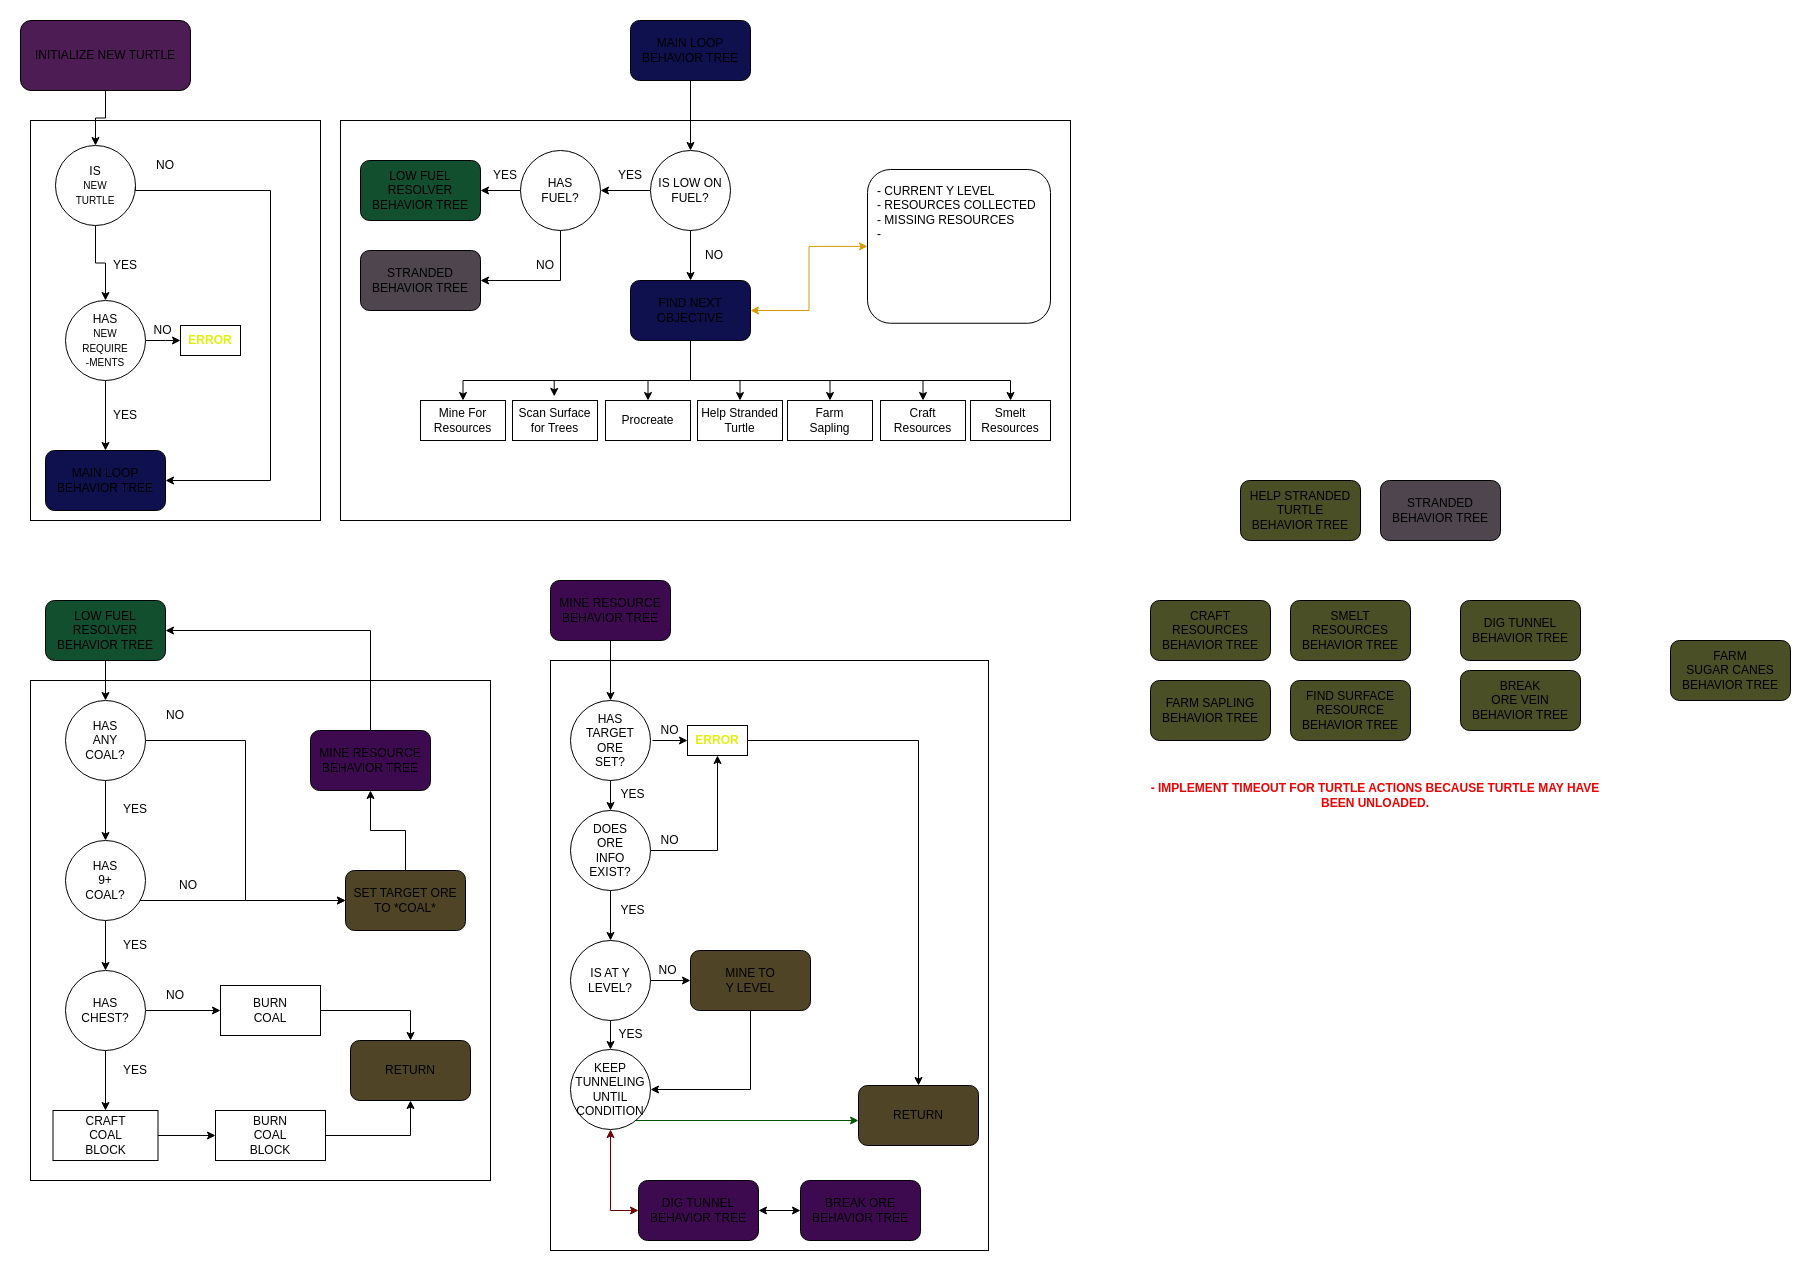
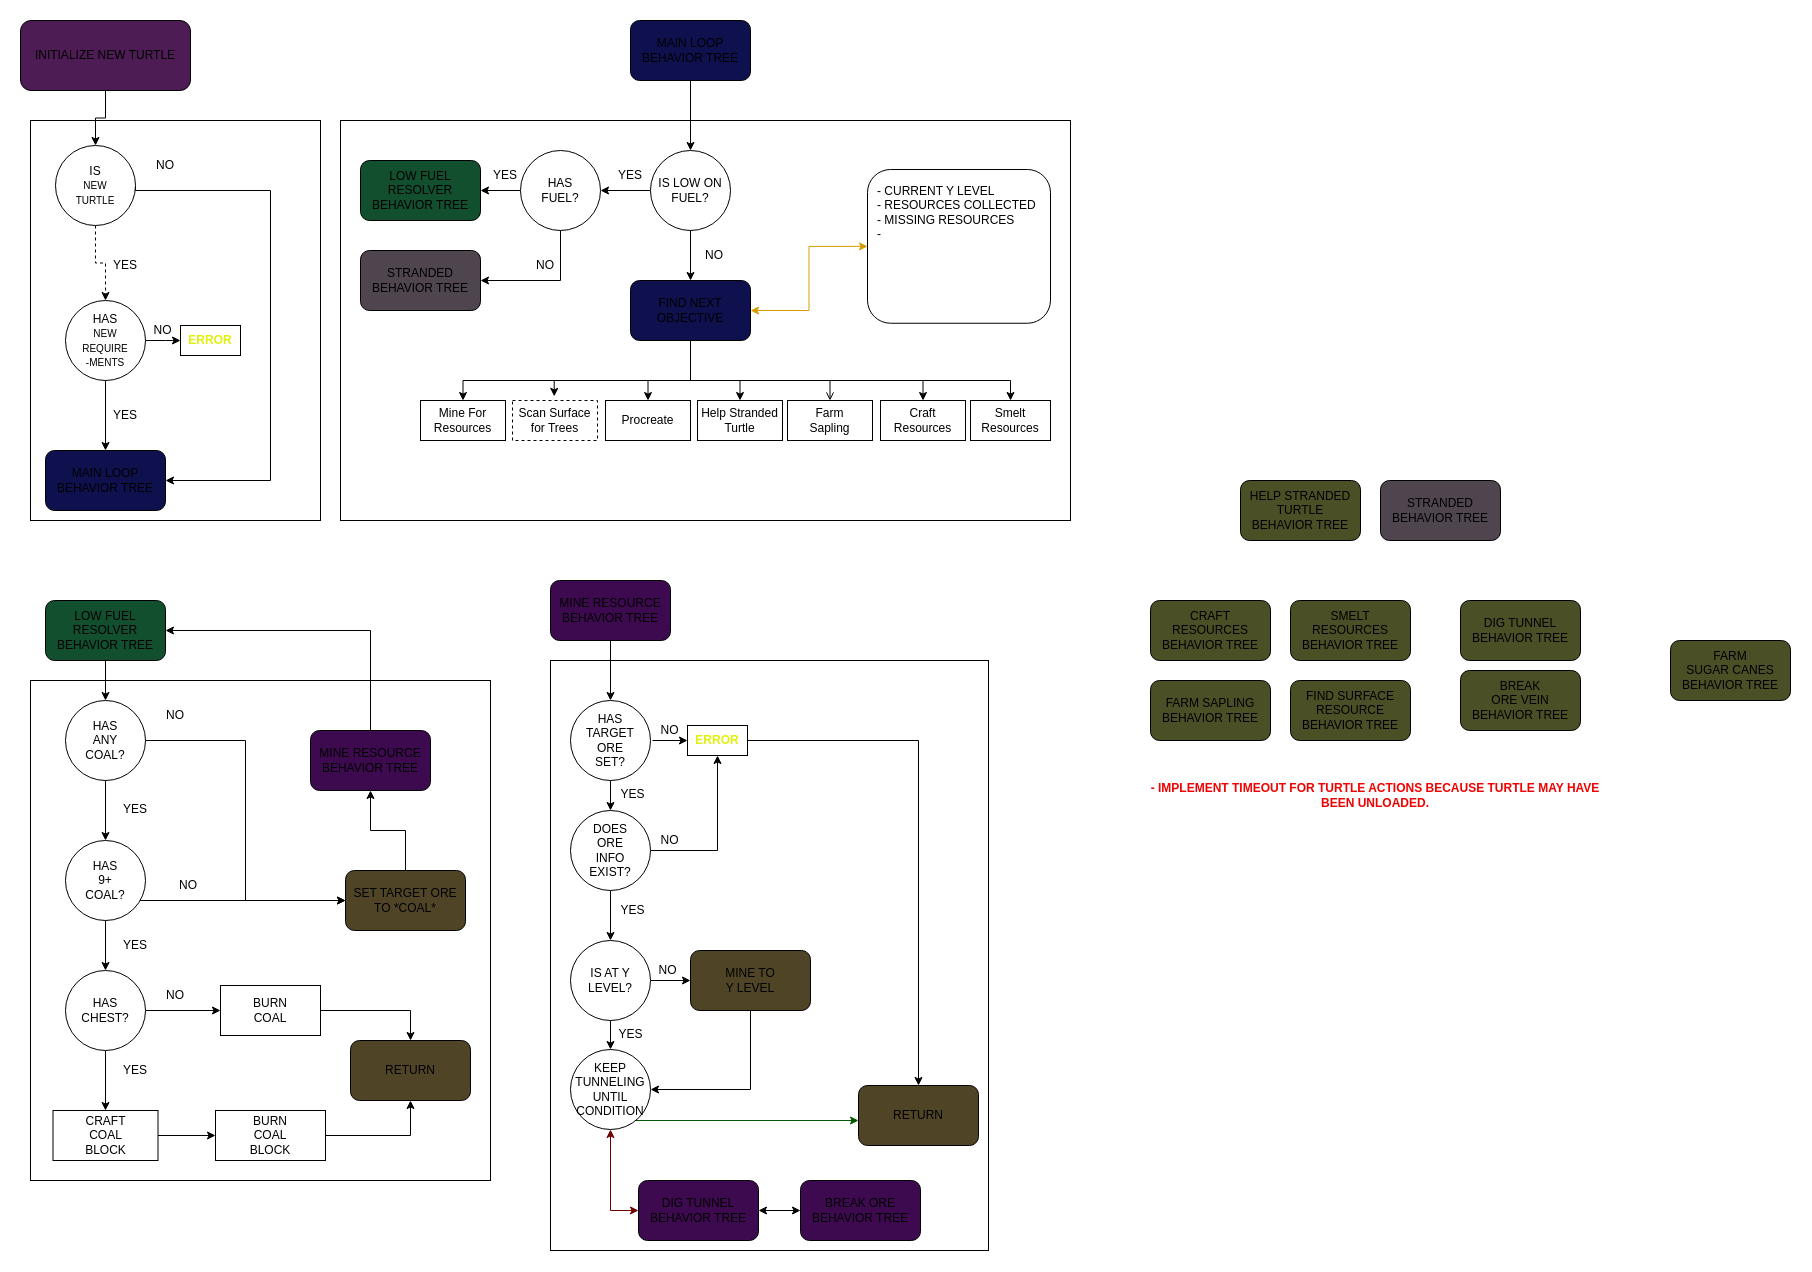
(98, 263) -> (98, 263)
(830, 392) -> (830, 393)
(555, 421) -> (555, 421)
